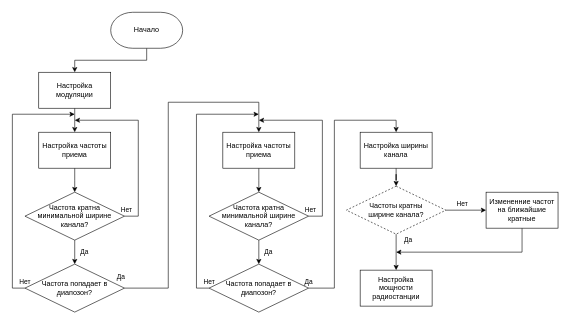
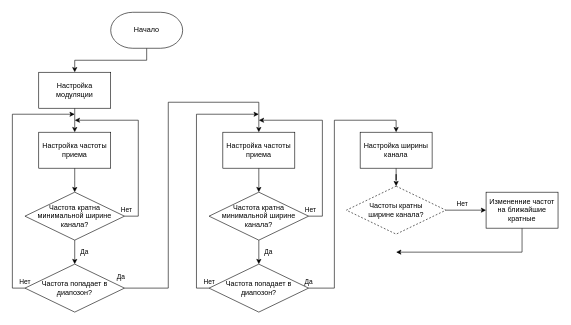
(396, 264) -> none
(396, 288) -> none
